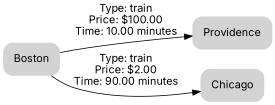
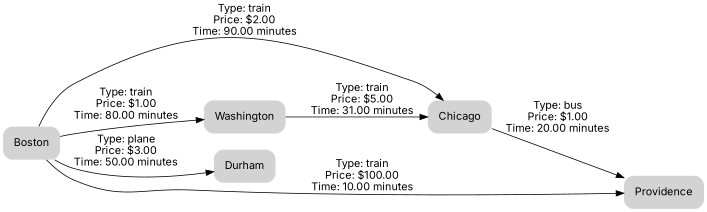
none -> (245, 117)
none -> (554, 152)
none -> (245, 166)
